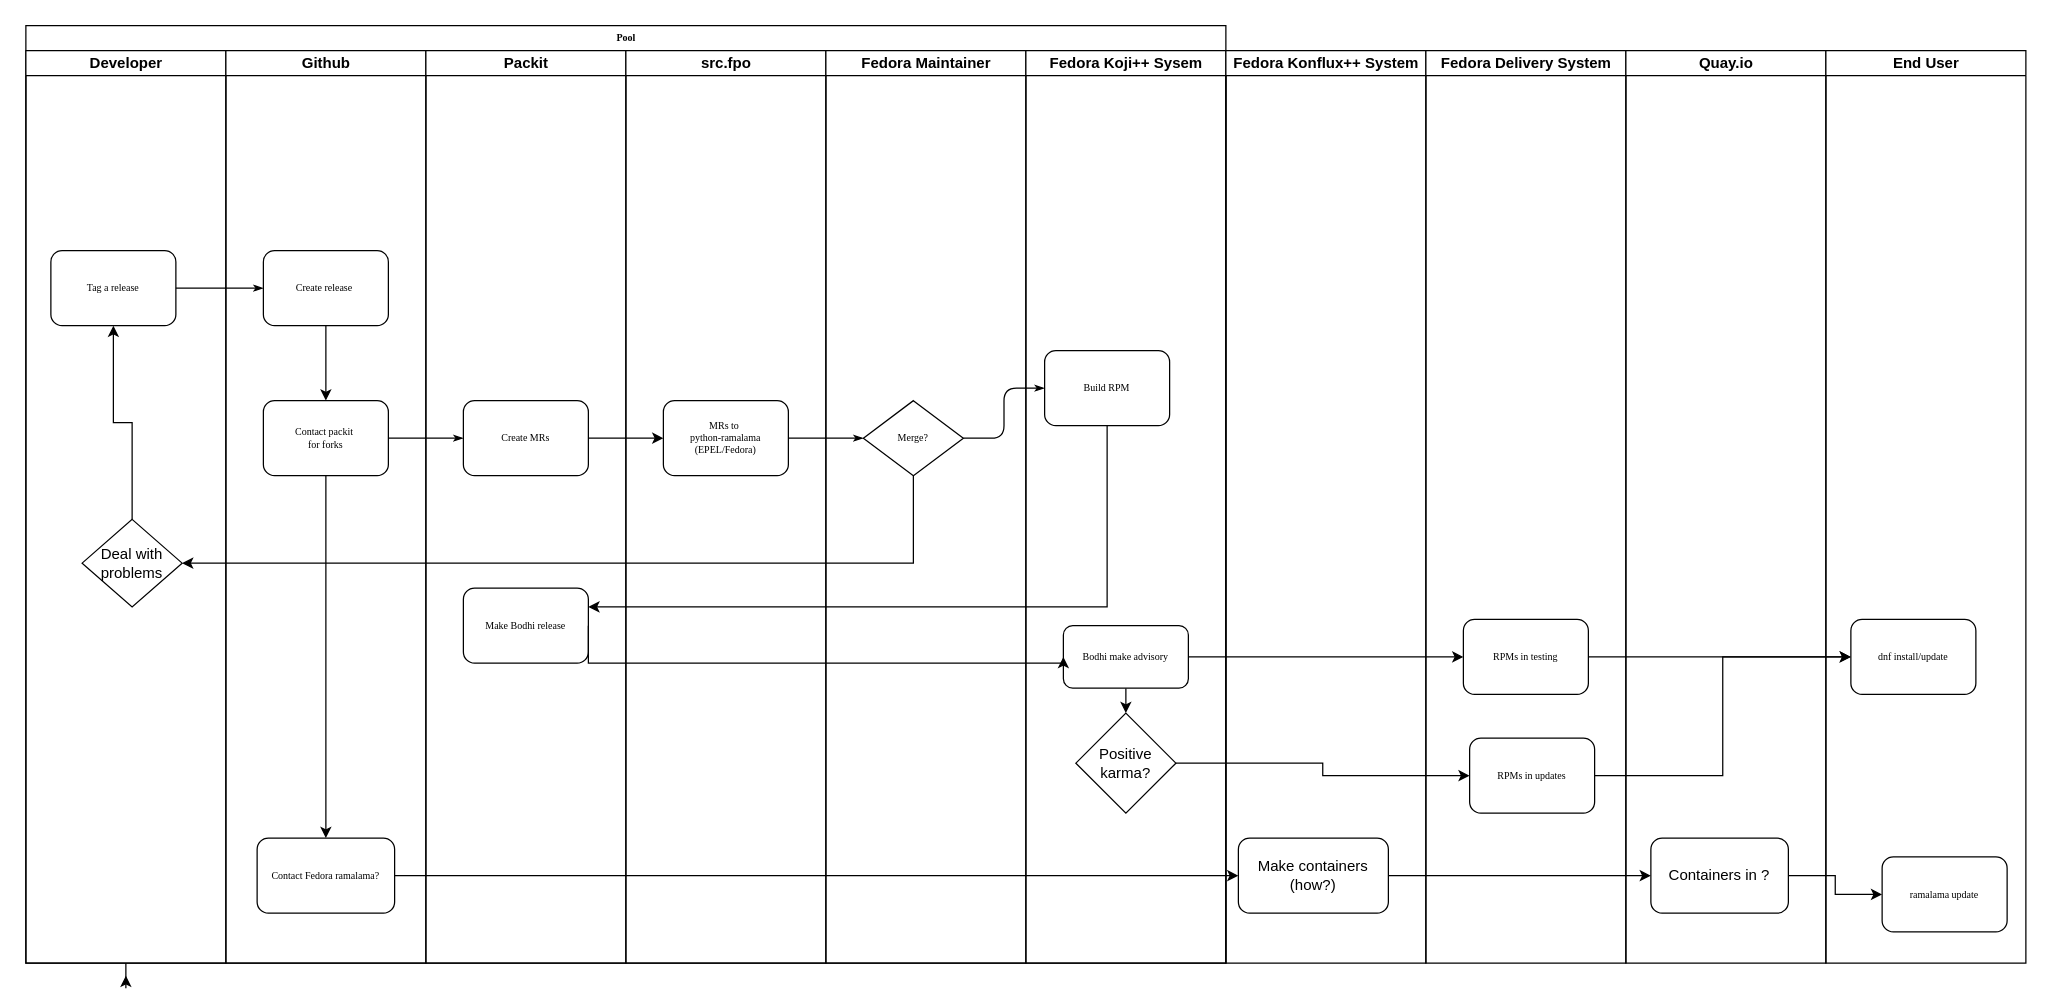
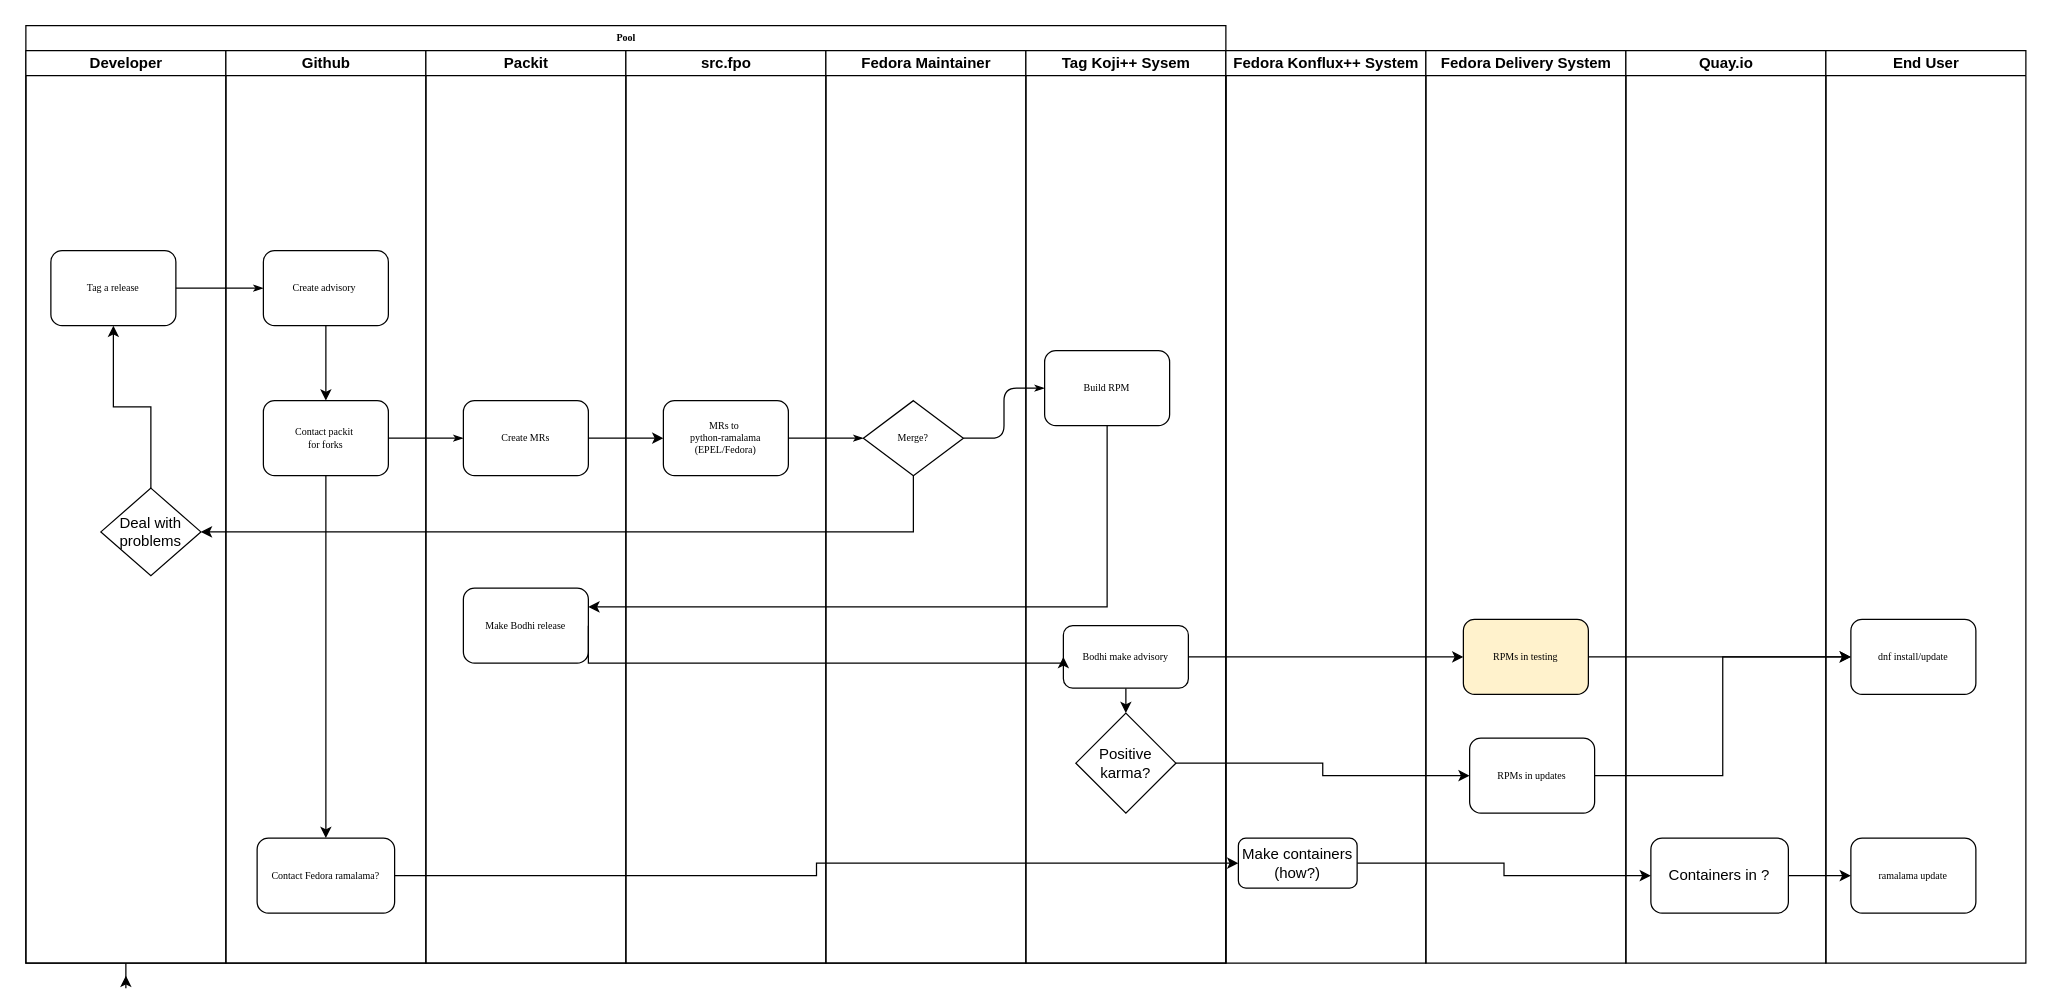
(1126, 63) -> (1126, 63)
(326, 288) -> (326, 288)
(132, 563) -> (151, 532)
(1526, 657) -> (1526, 657)
(1313, 876) -> (1298, 863)
(1944, 894) -> (1913, 876)
